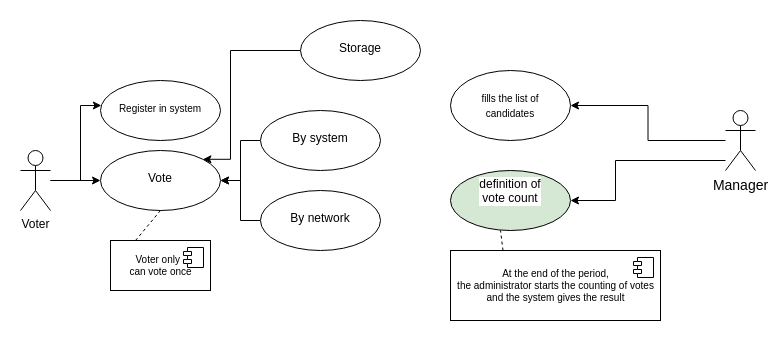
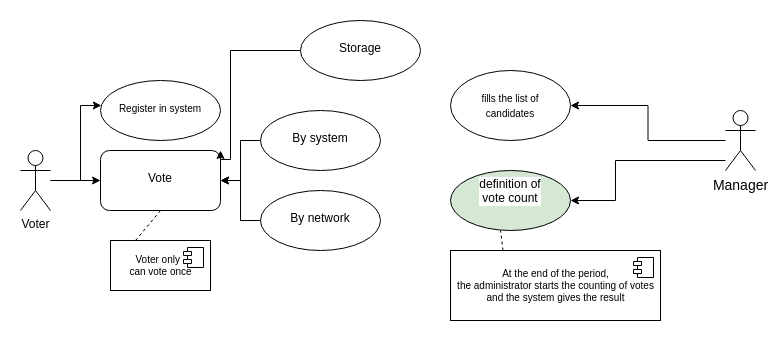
(161, 181) -> (161, 181)
